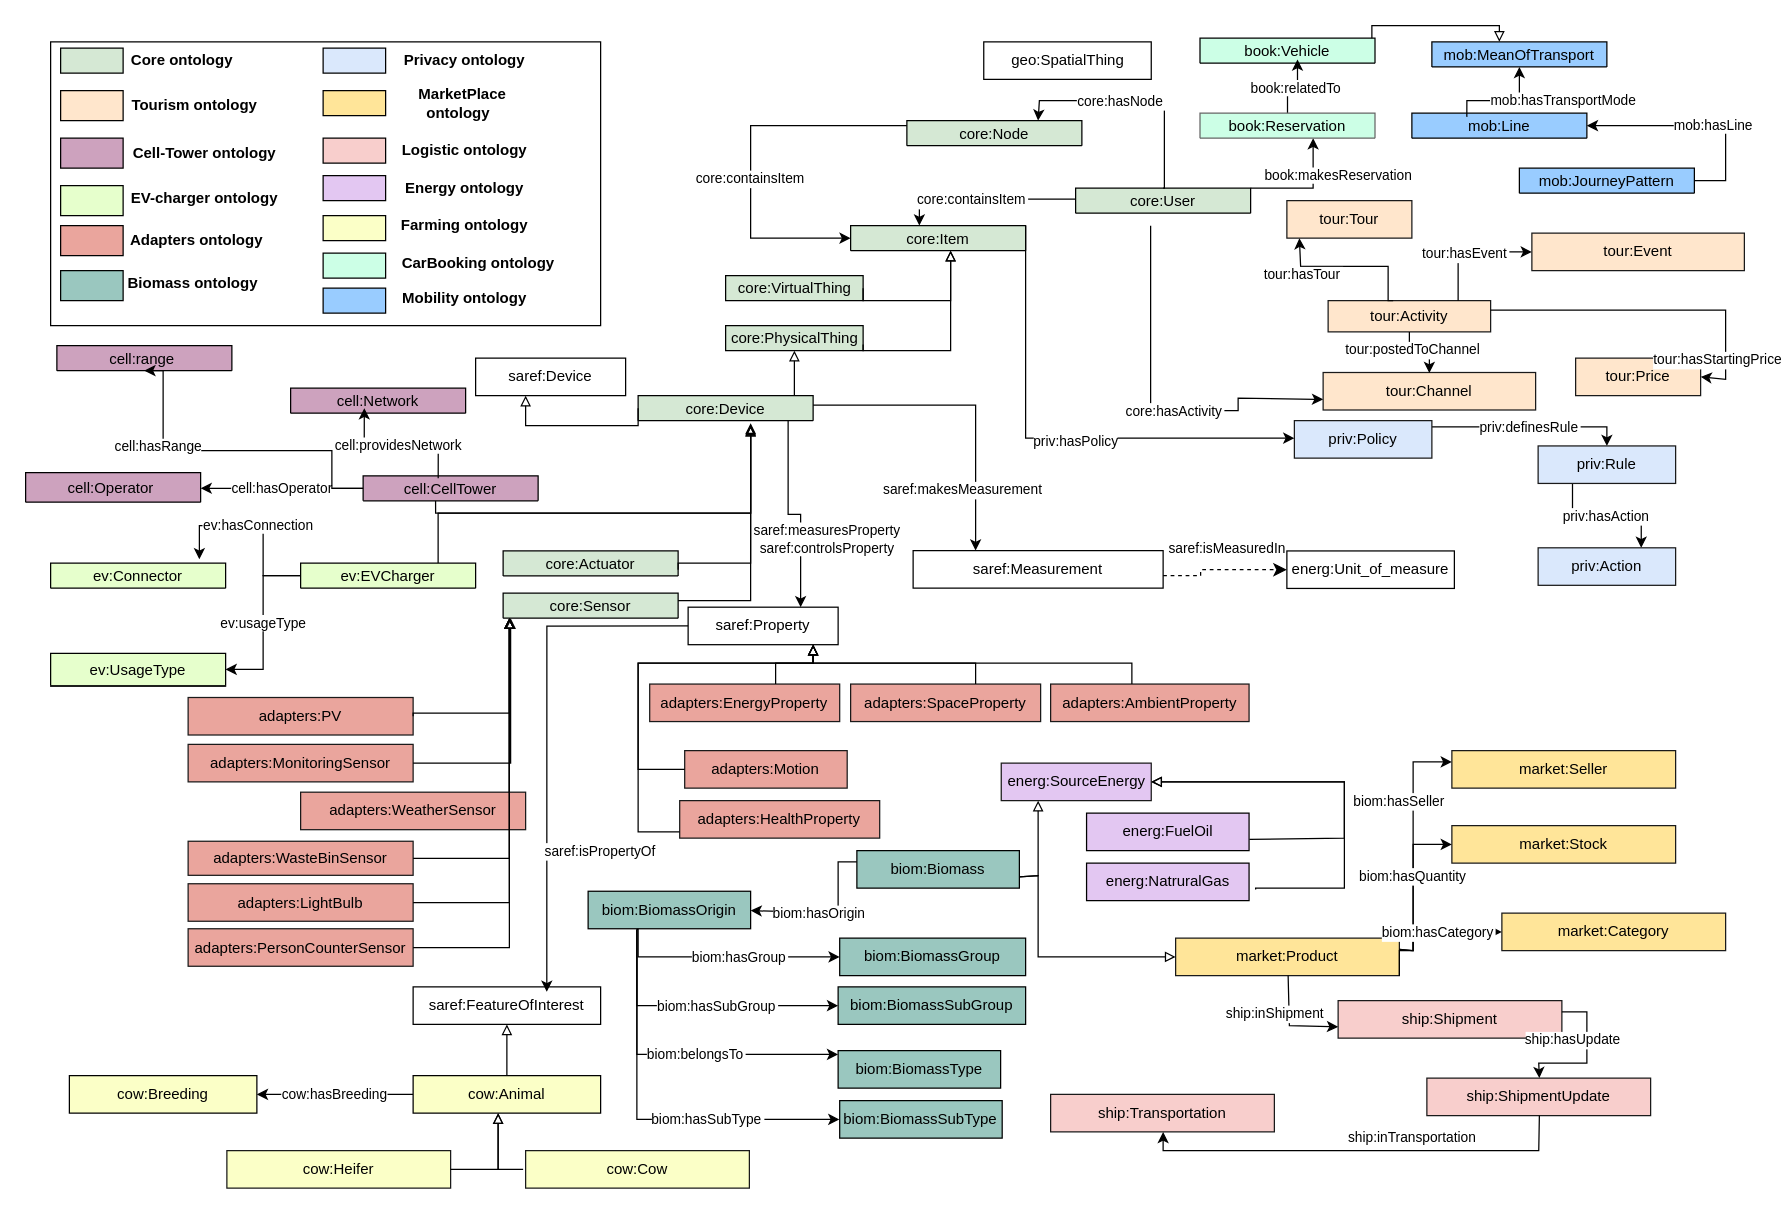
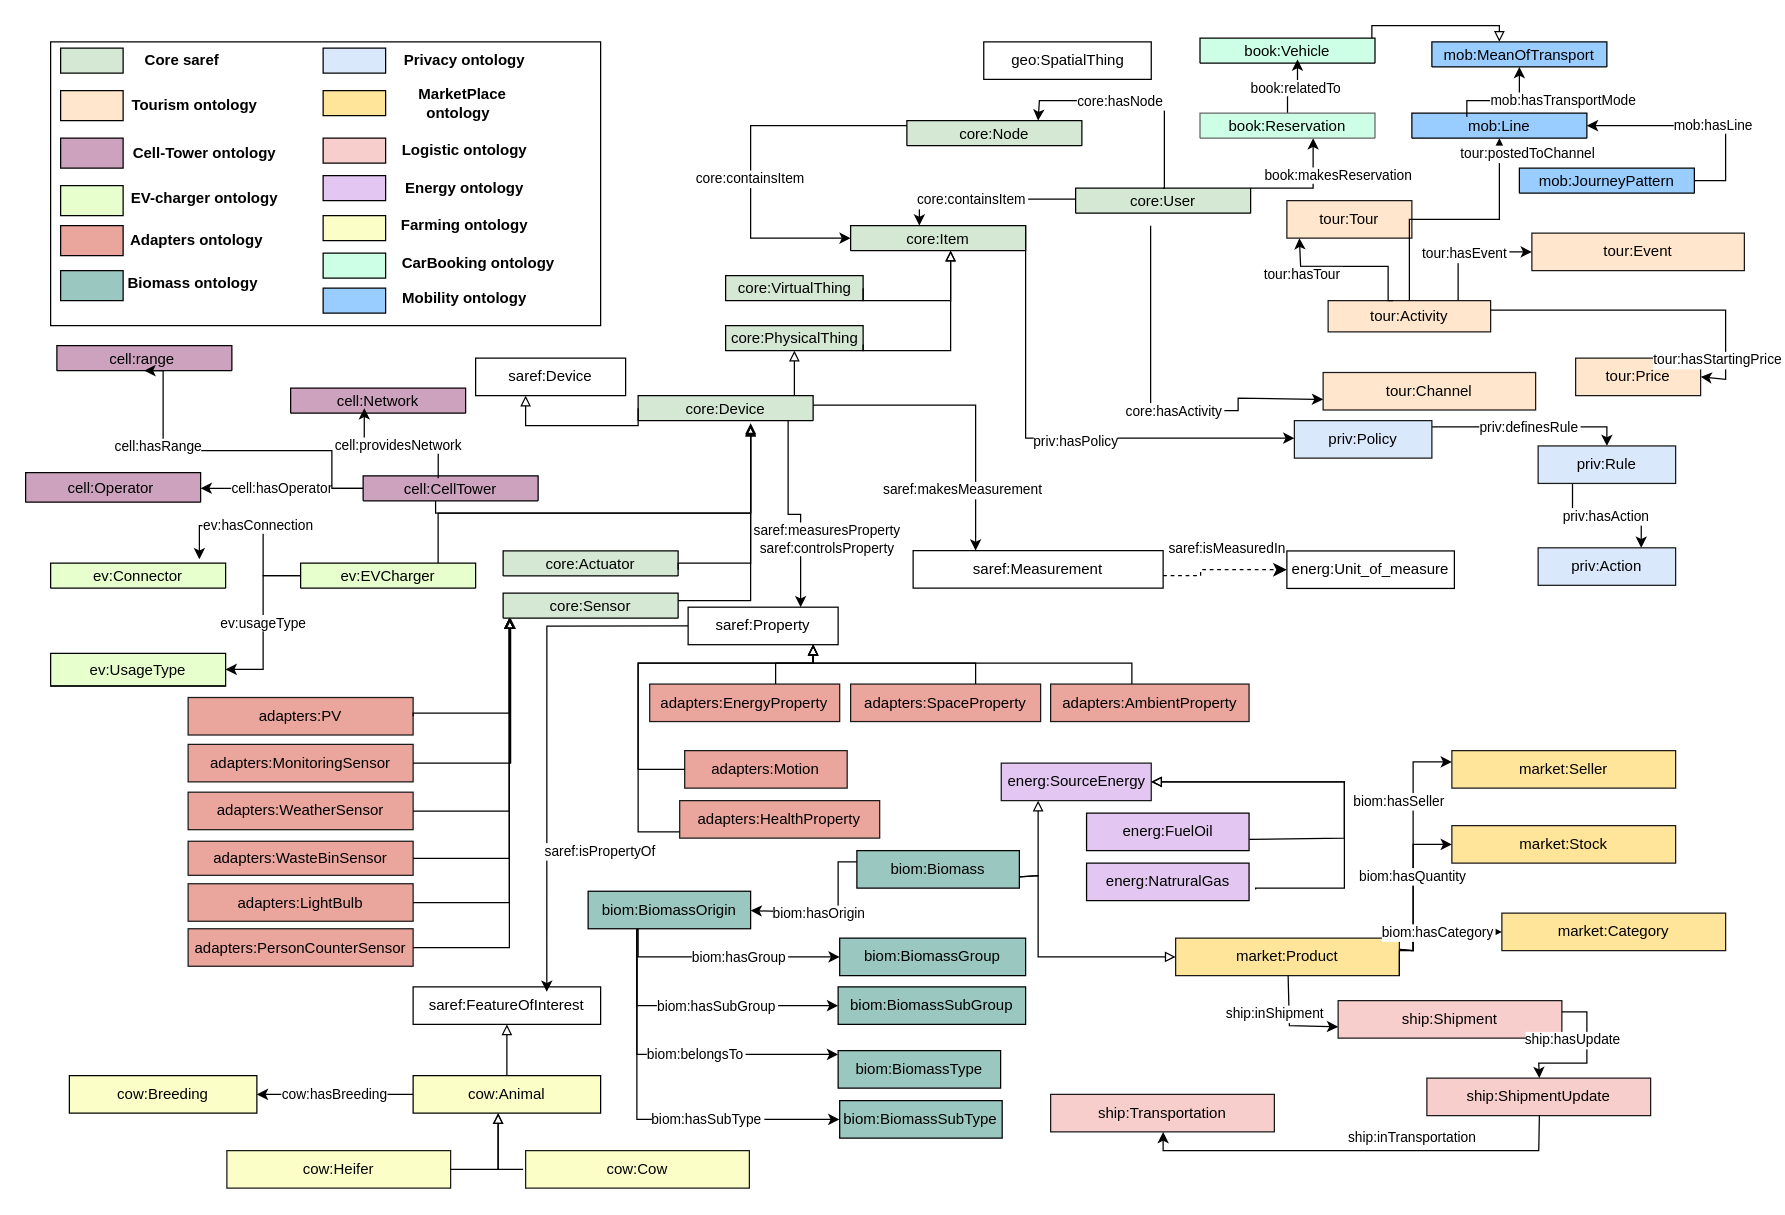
(184, 61) -> (184, 61)
(1409, 343) -> (1450, 219)
(413, 811) -> (301, 811)
